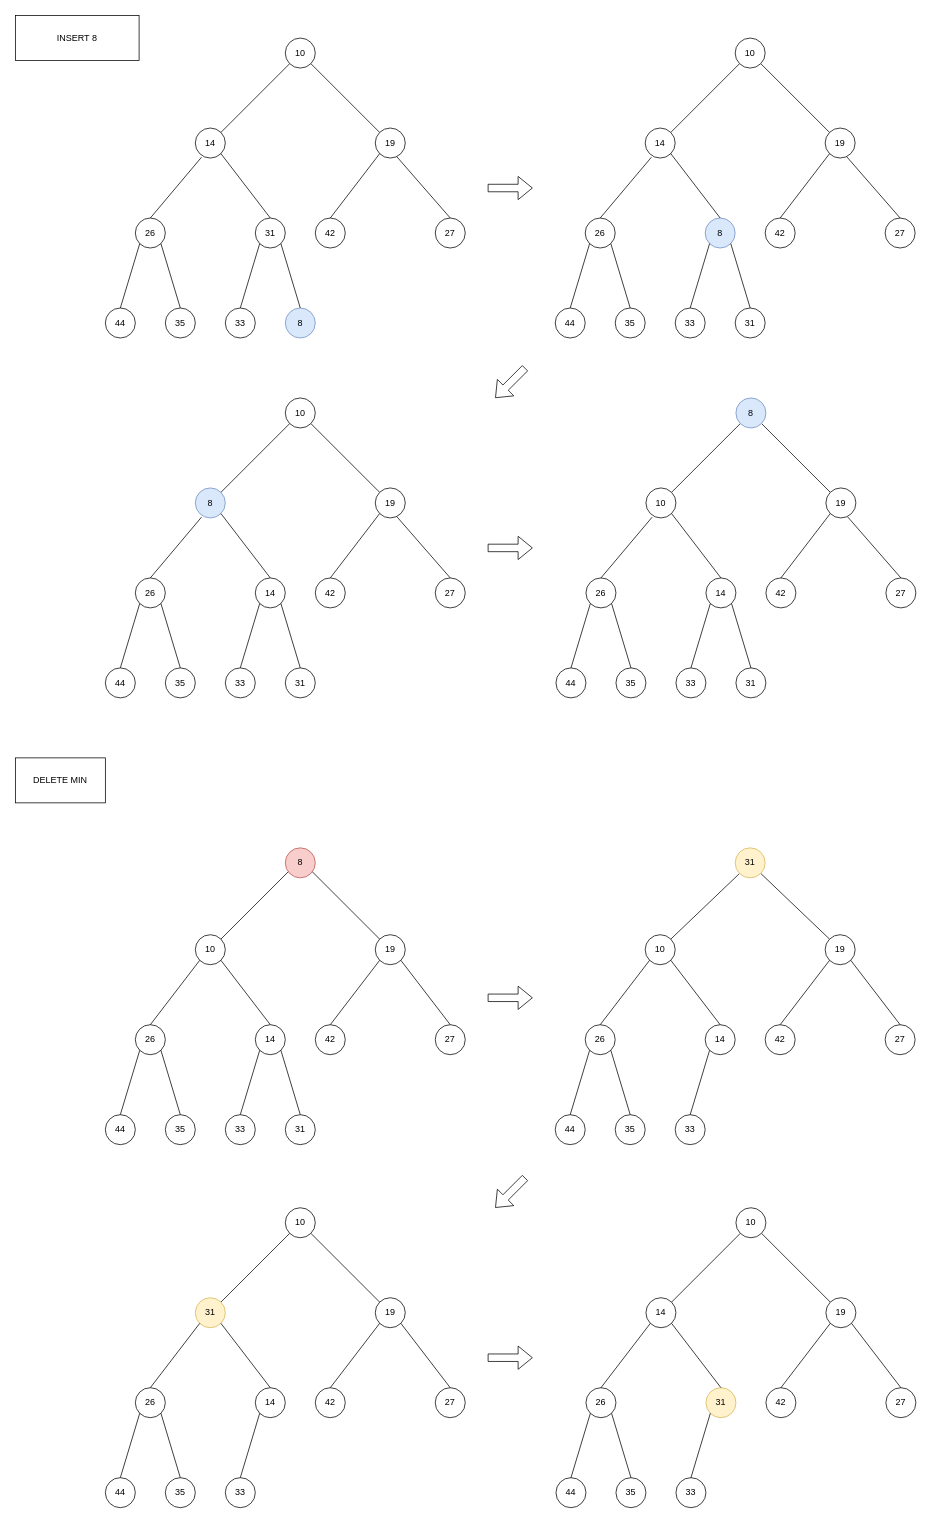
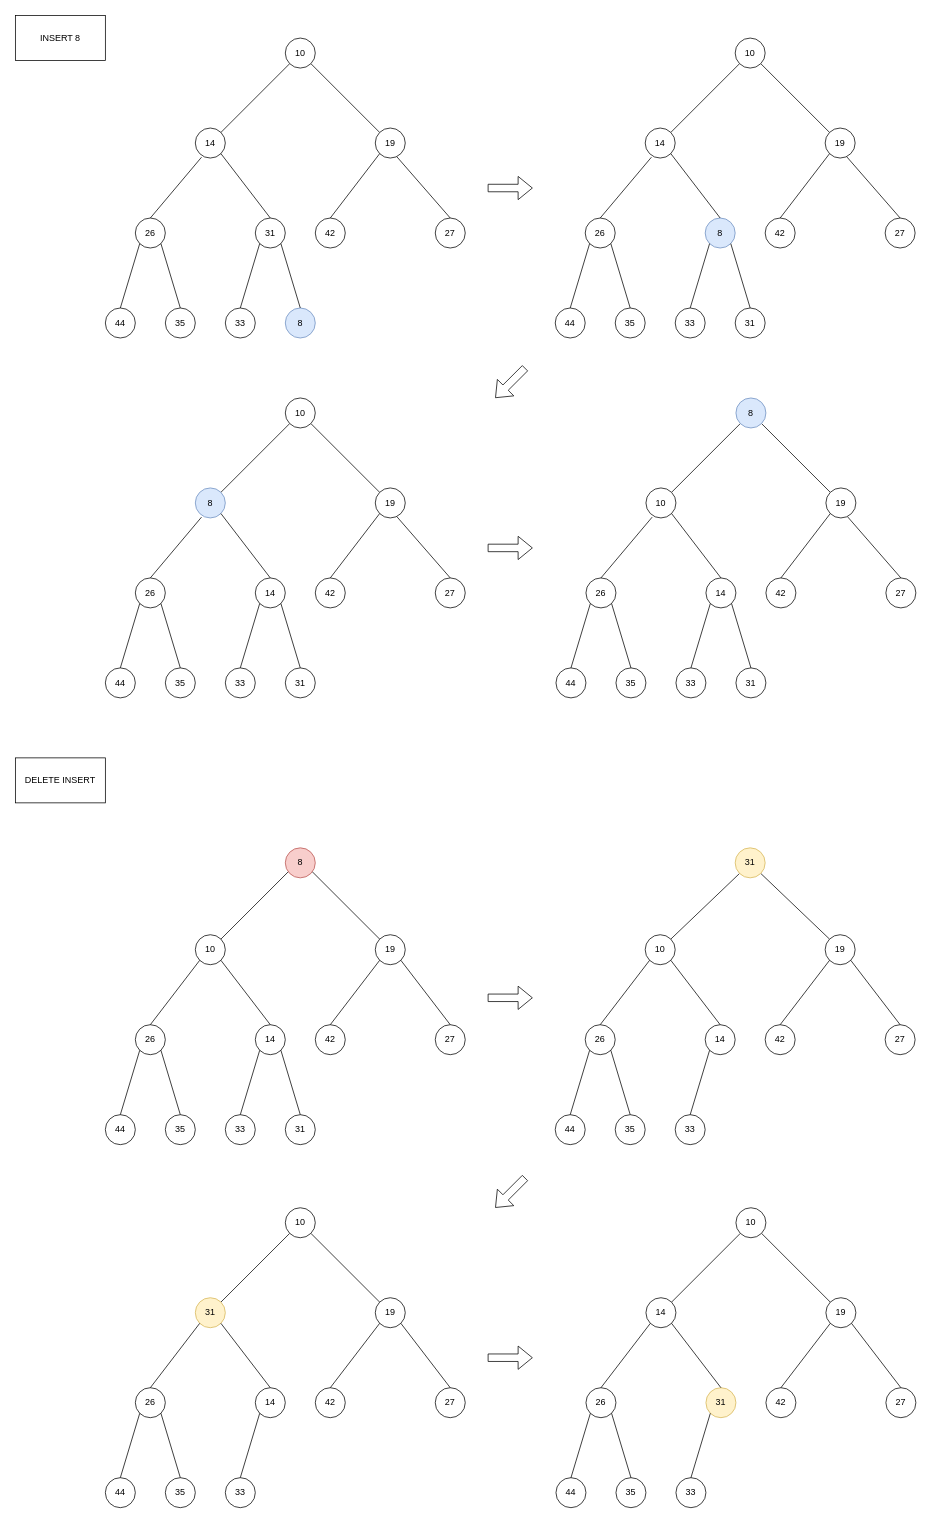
(77, 38) -> (60, 38)
(60, 780) -> (60, 780)
